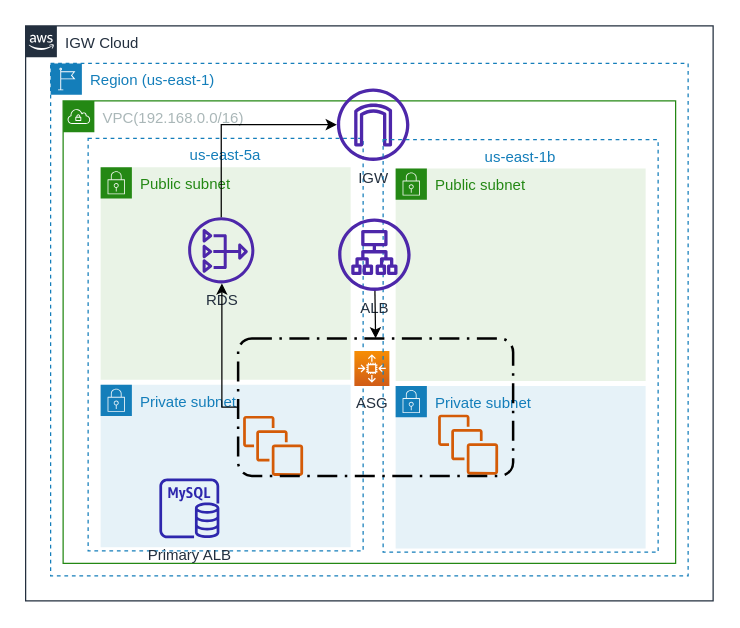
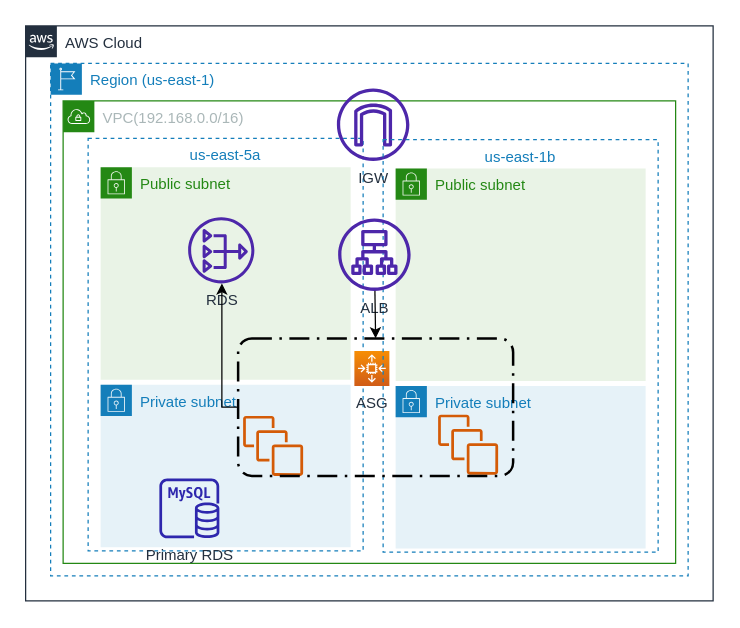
(100, 43) -> (100, 43)
(228, 124) -> none
(190, 556) -> (190, 556)
